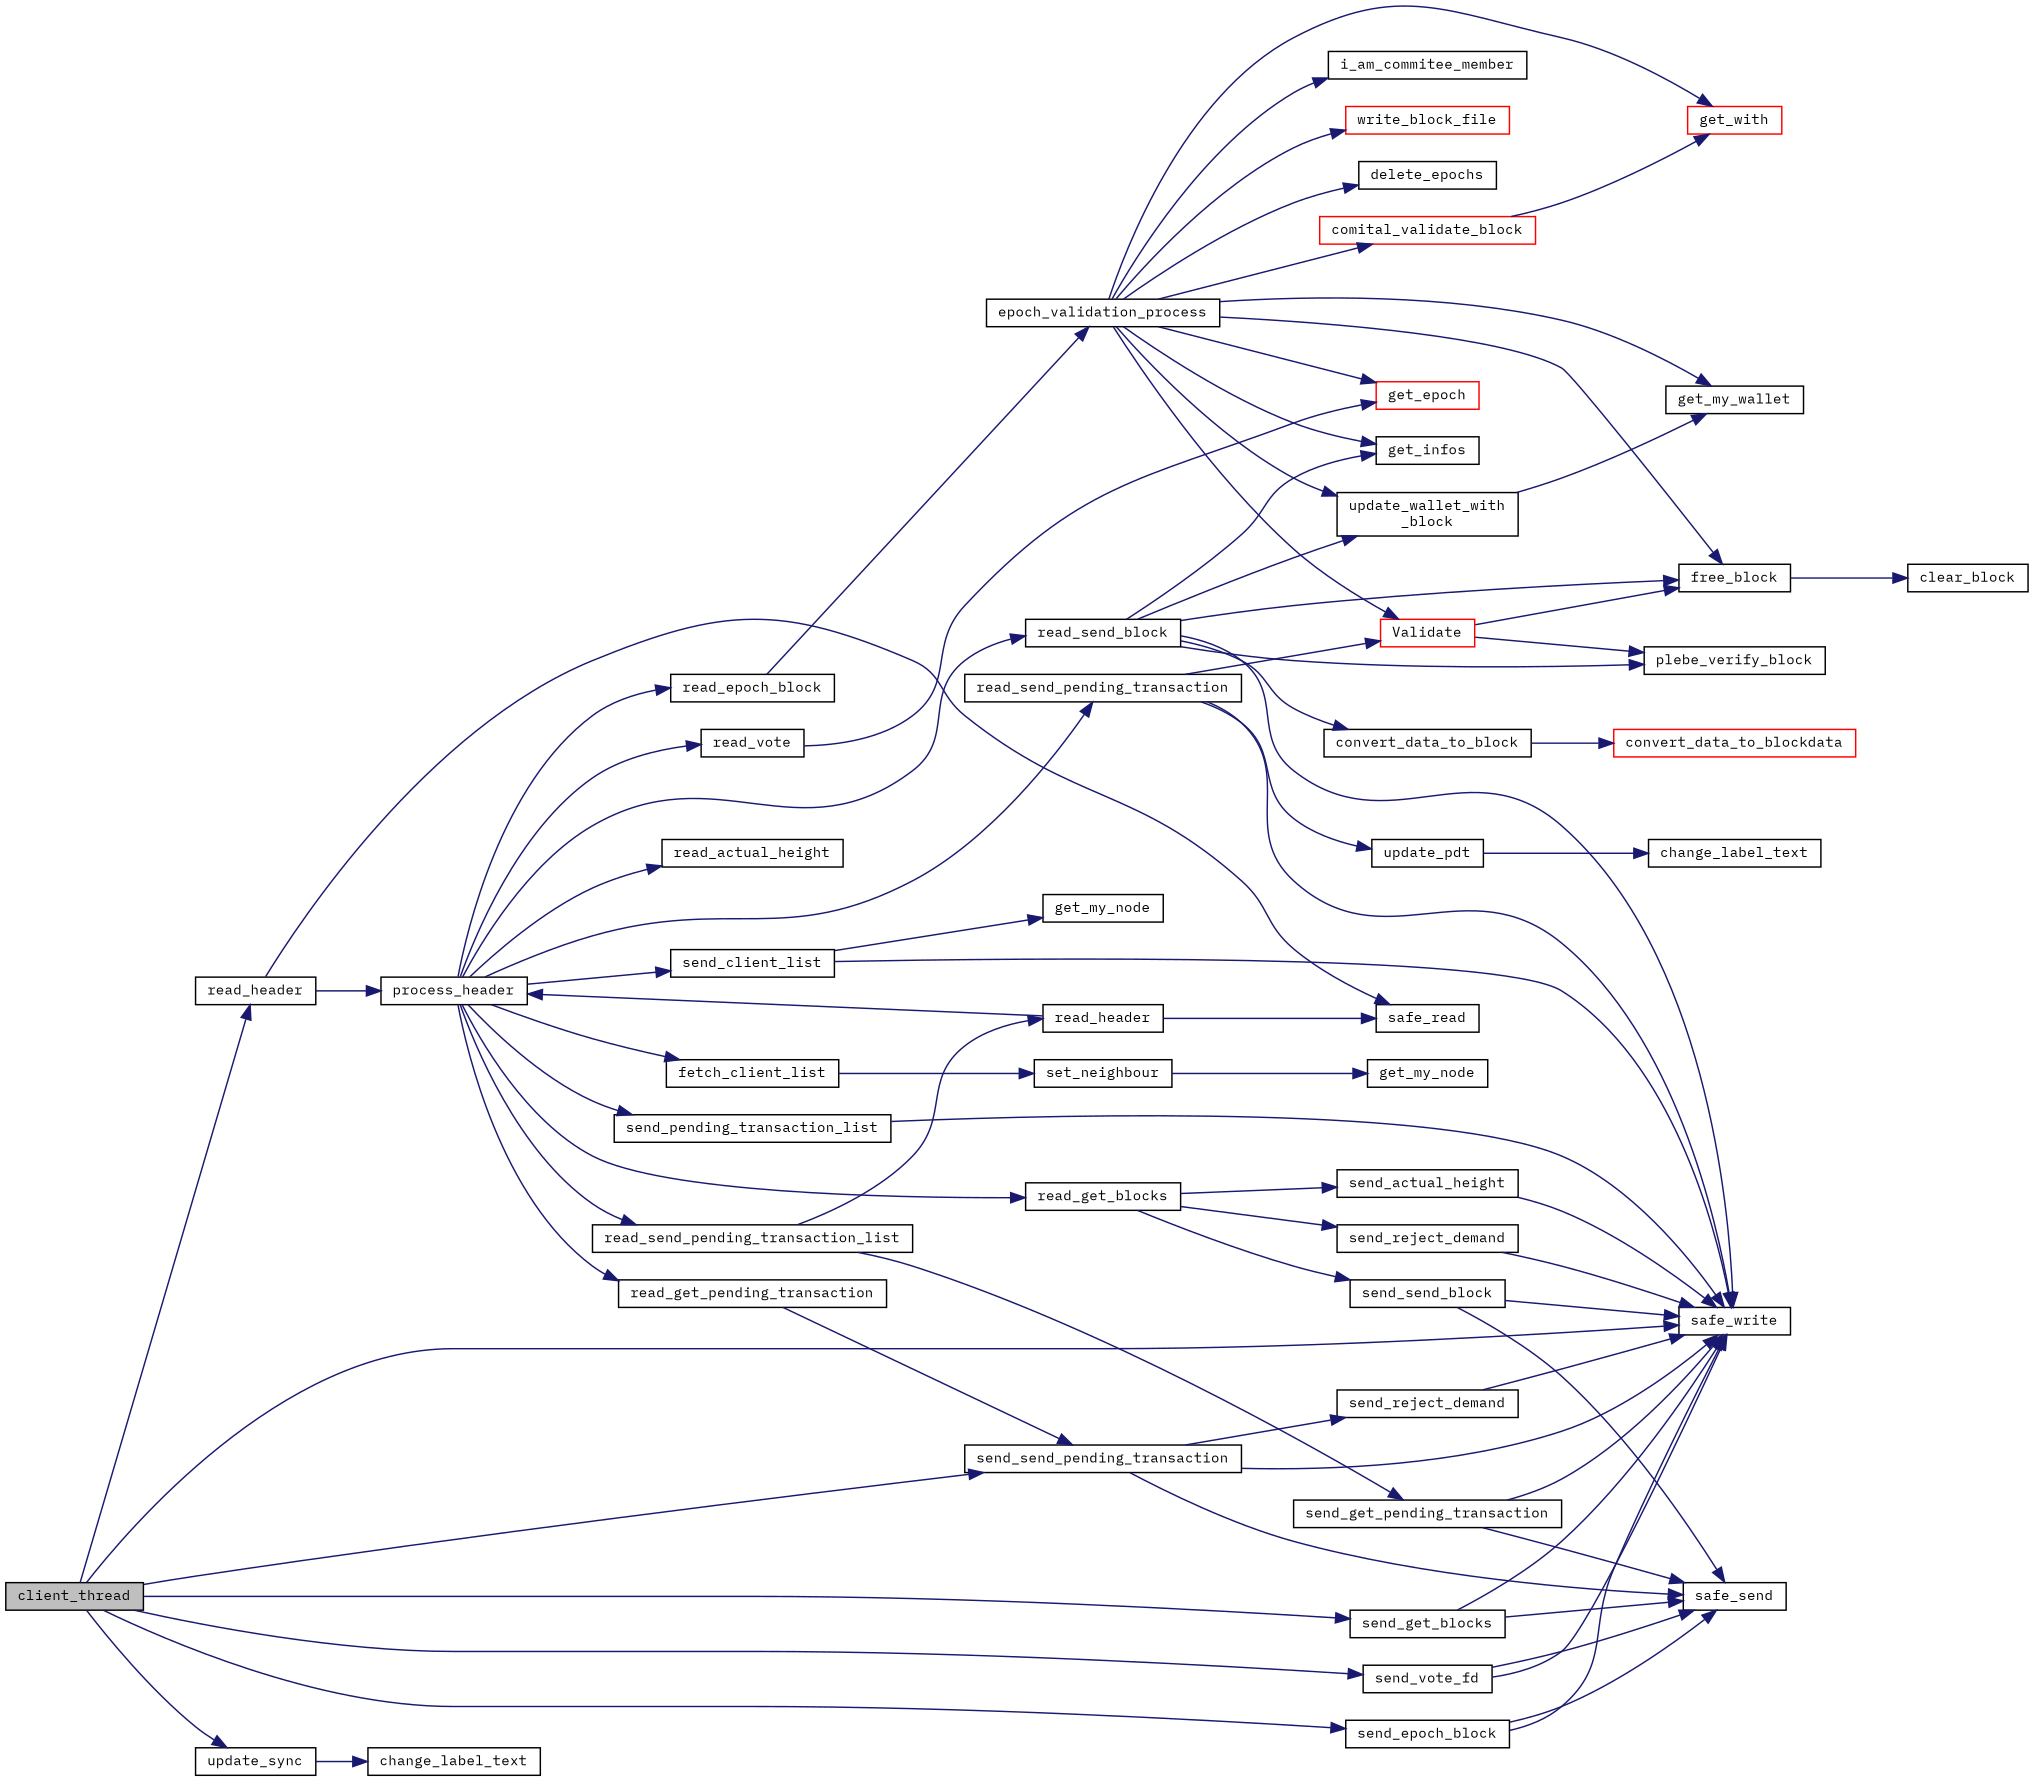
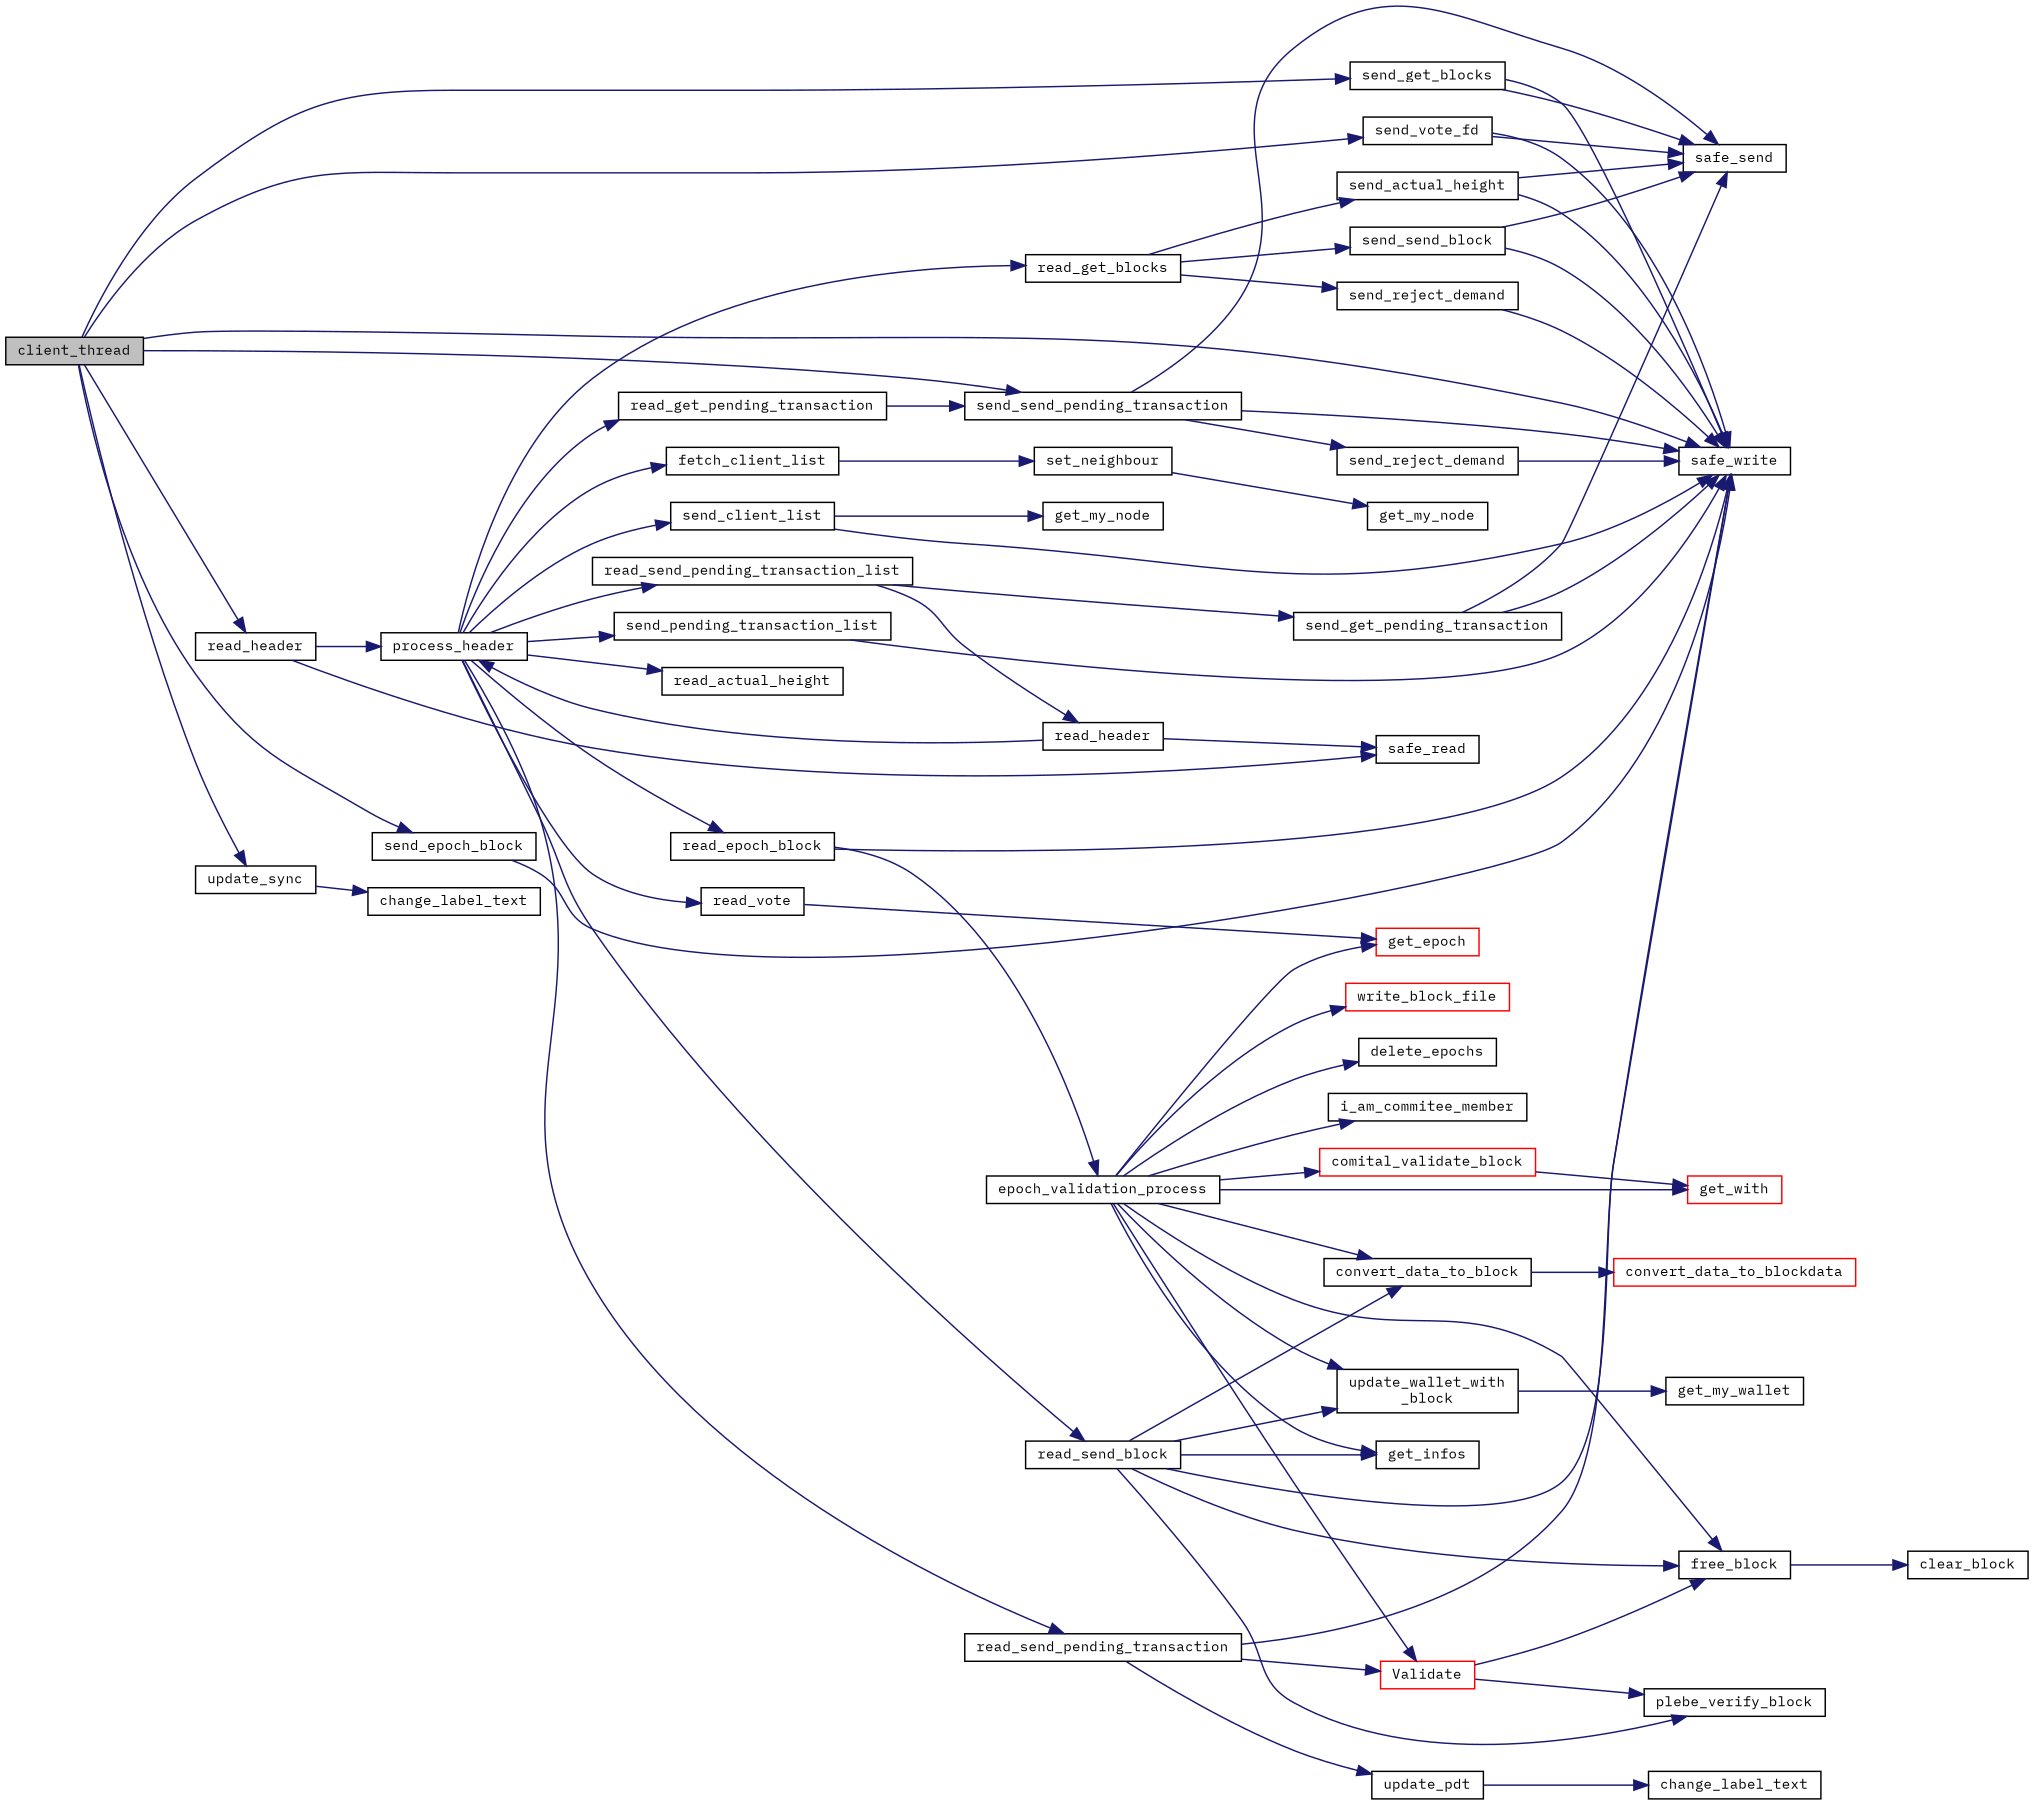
(1466, 305) -> (1258, 1229)
none -> (1371, 829)
(1612, 1681) -> (1593, 171)
